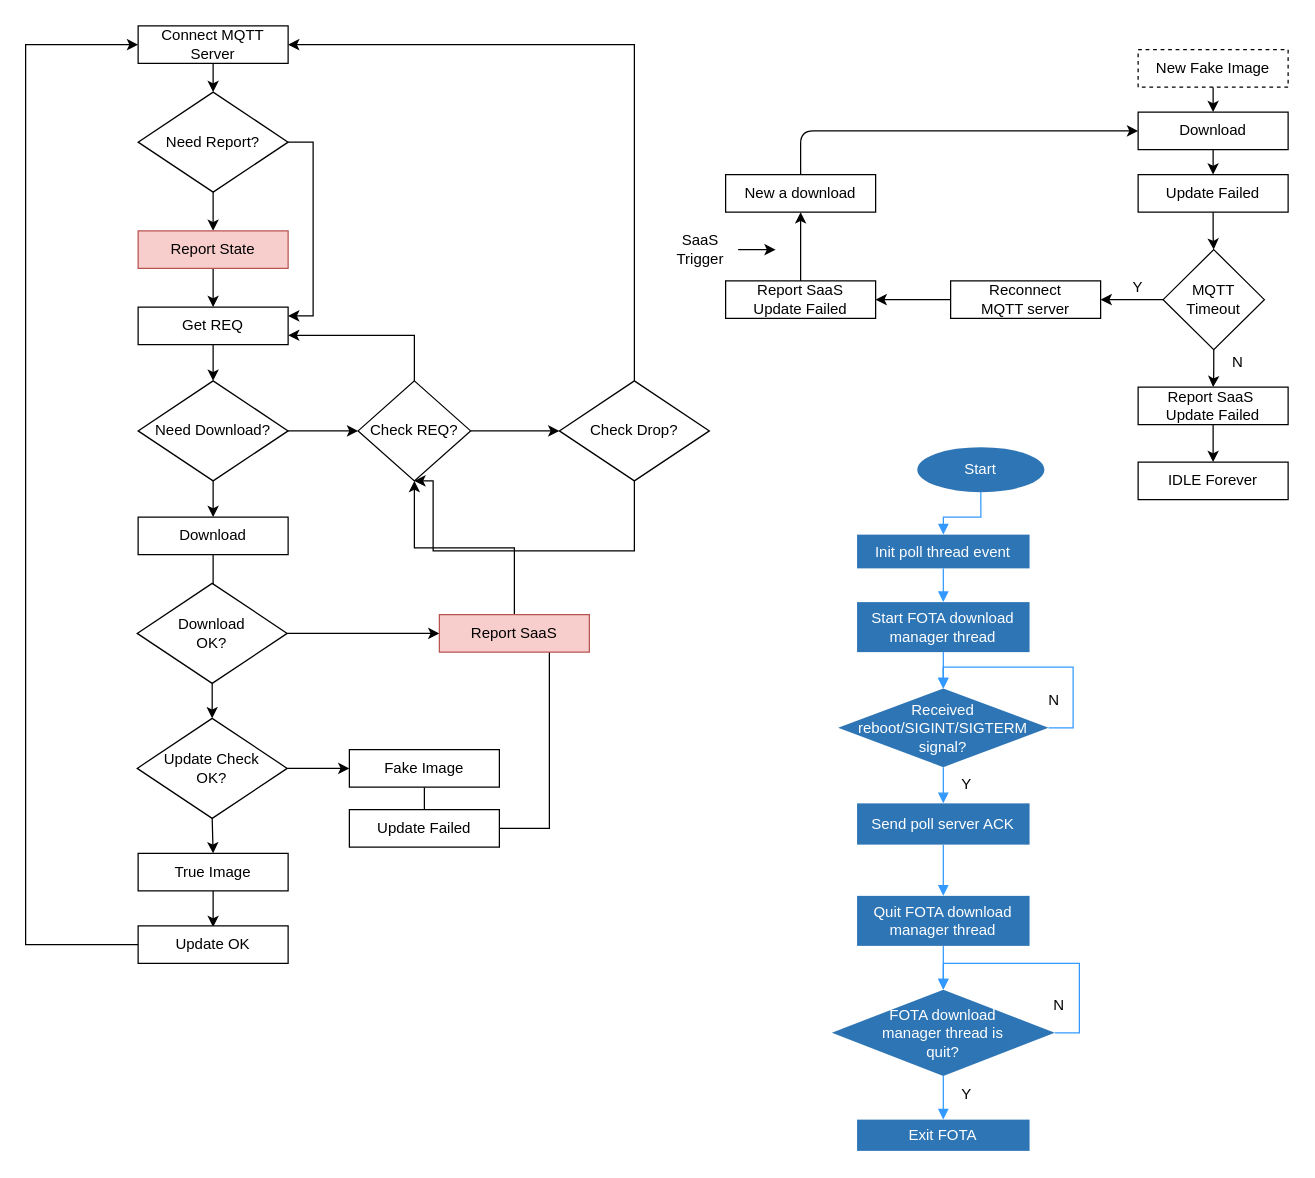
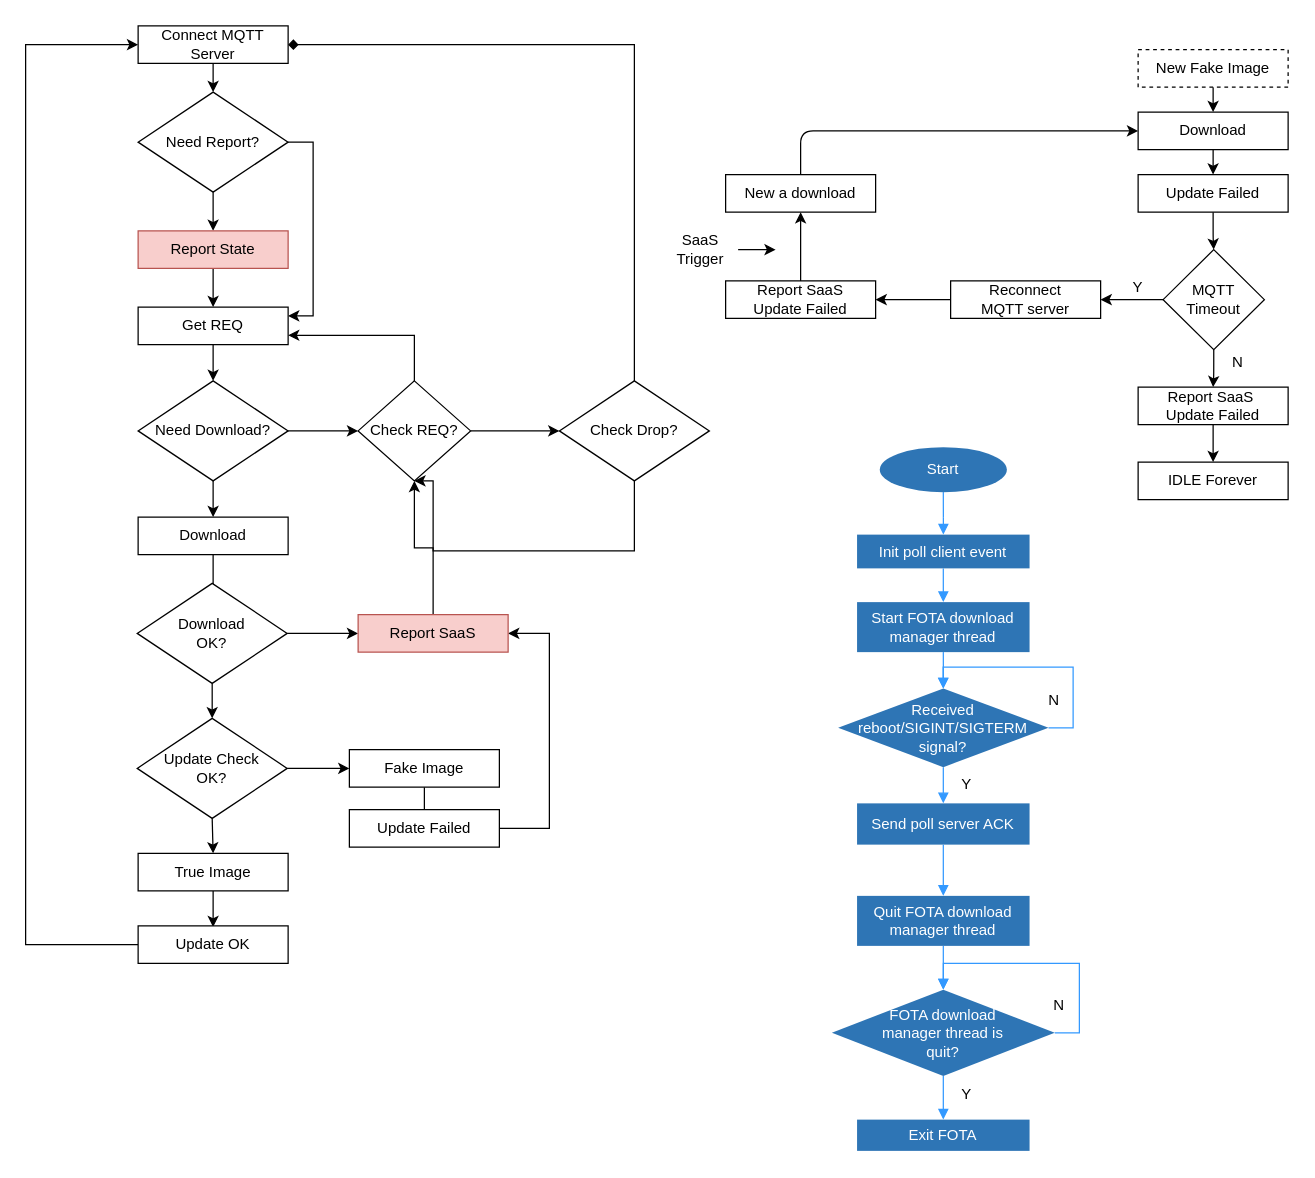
(298, 44) -> (299, 44)
(981, 469) -> (943, 469)
(943, 552) -> (943, 552)
(514, 633) -> (433, 633)
